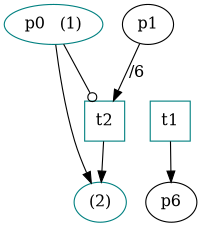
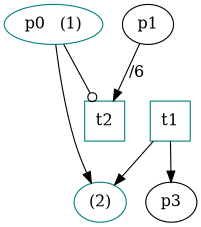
(103, 156) -> (138, 159)
(171, 202) -> (171, 202)
